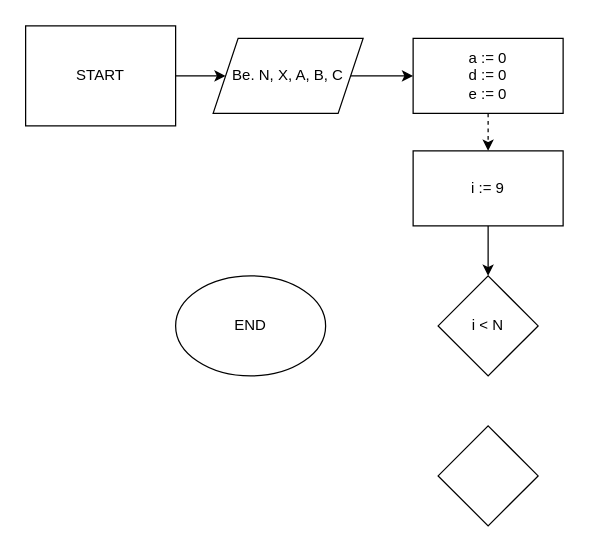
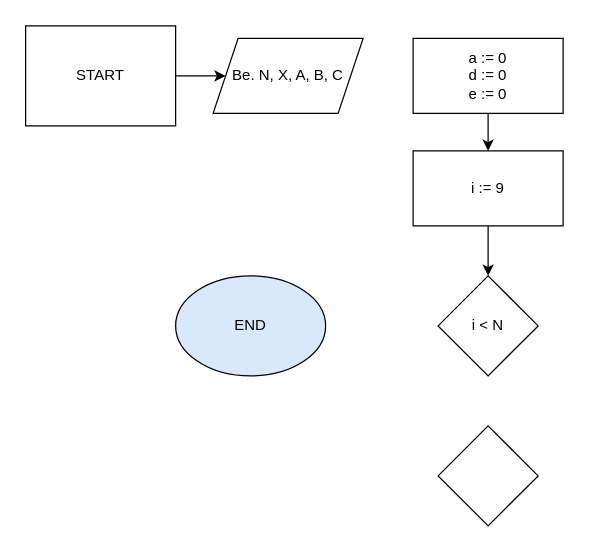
(378, 76) -> none
(488, 128) -> (488, 128)
(251, 326) -> (251, 326)
